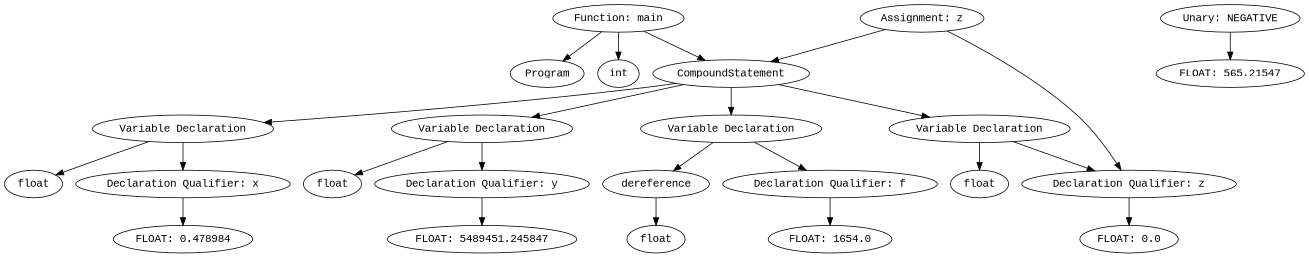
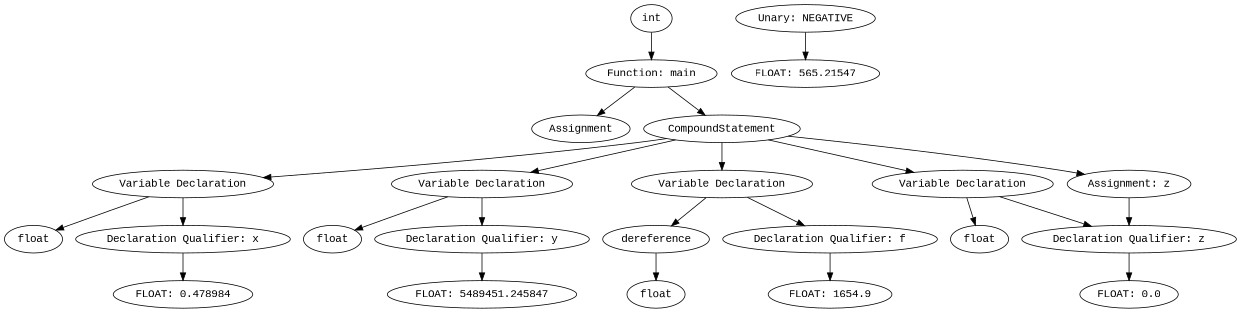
(618, 42) -> (651, 42)
(832, 45) -> (933, 153)
(547, 74) -> (581, 129)
(830, 239) -> (830, 294)
